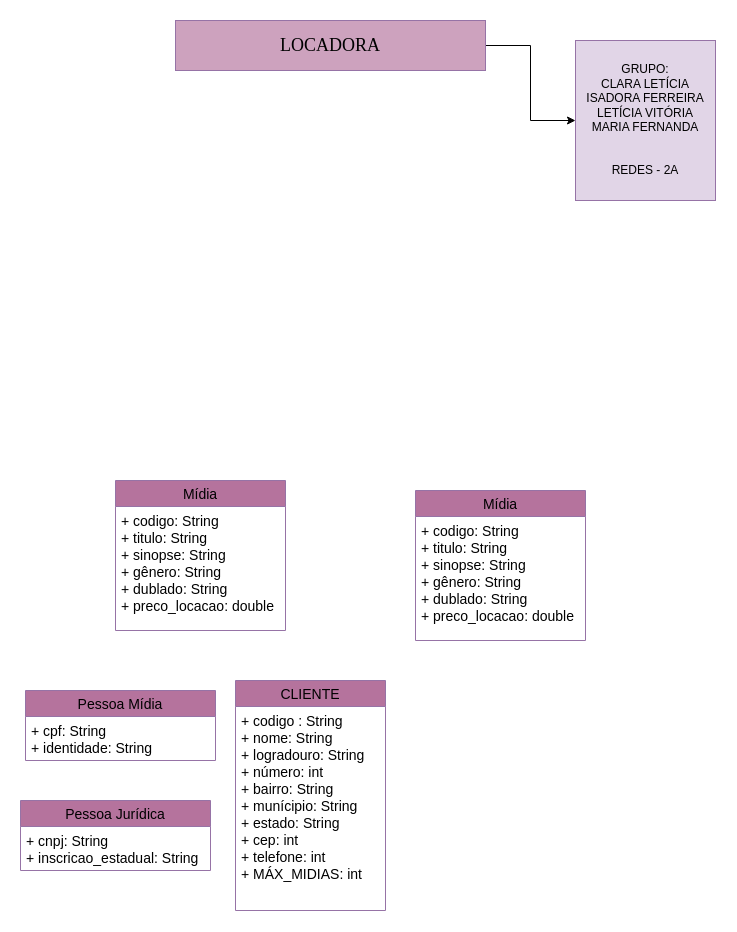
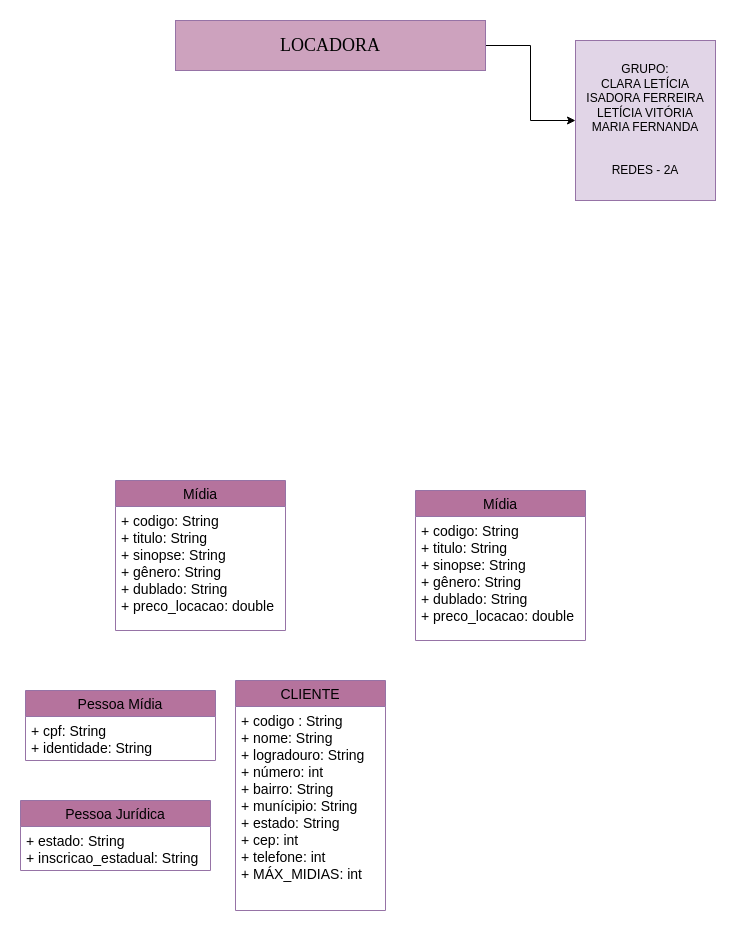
(74, 841) -> (81, 841)
